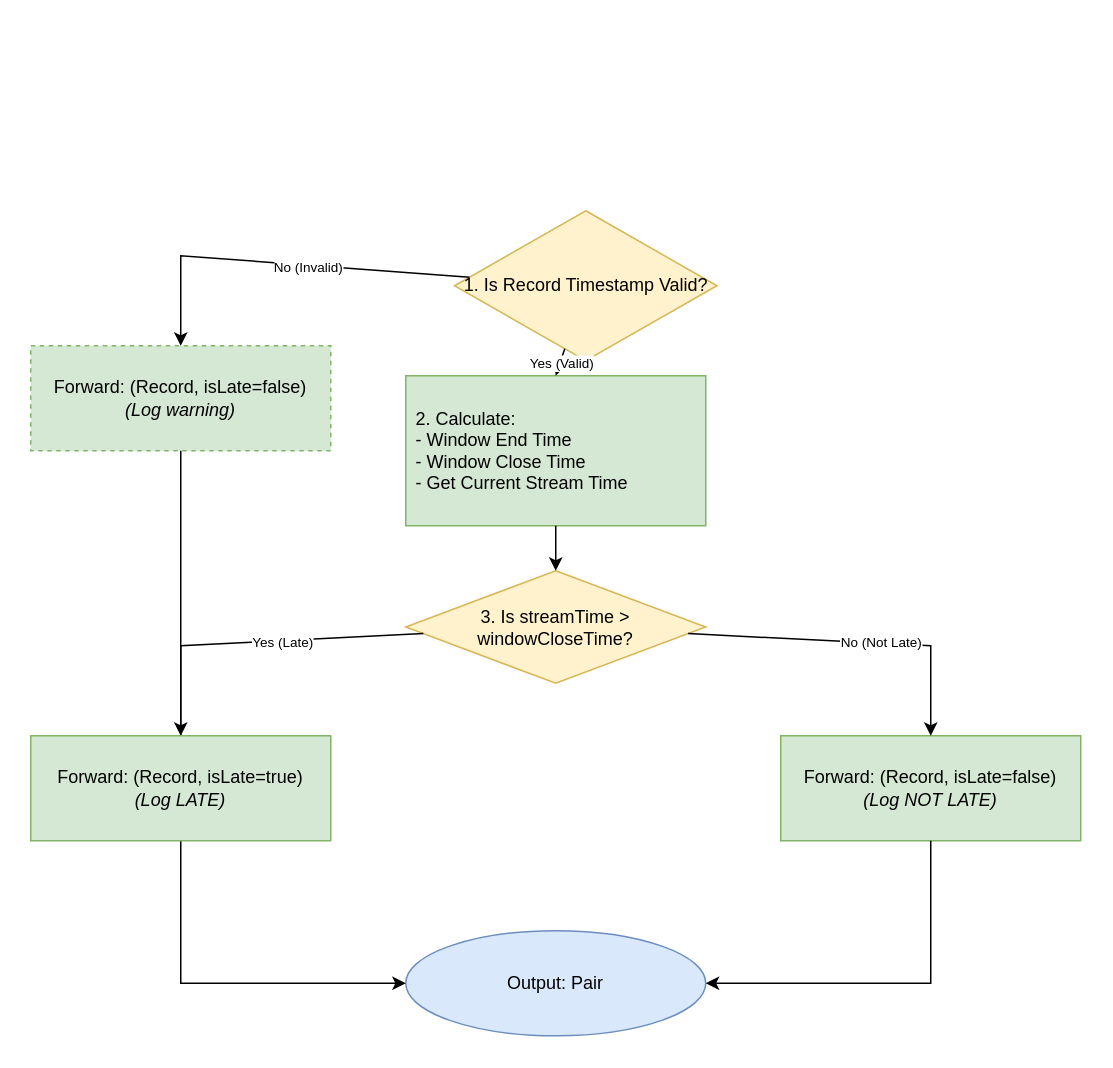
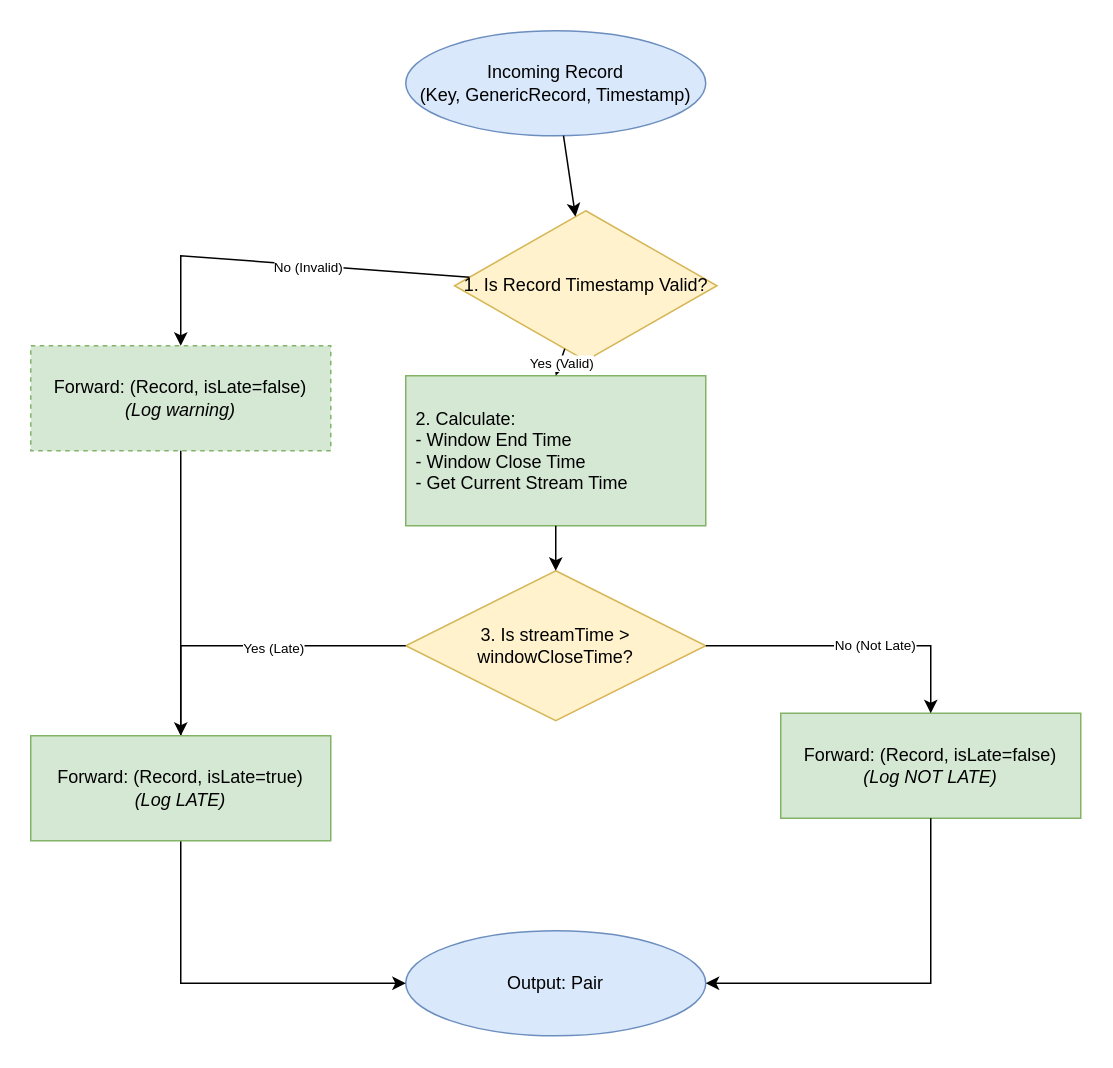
none -> (556, 83)
none -> (569, 171)
(556, 627) -> (556, 646)
(931, 788) -> (931, 766)
